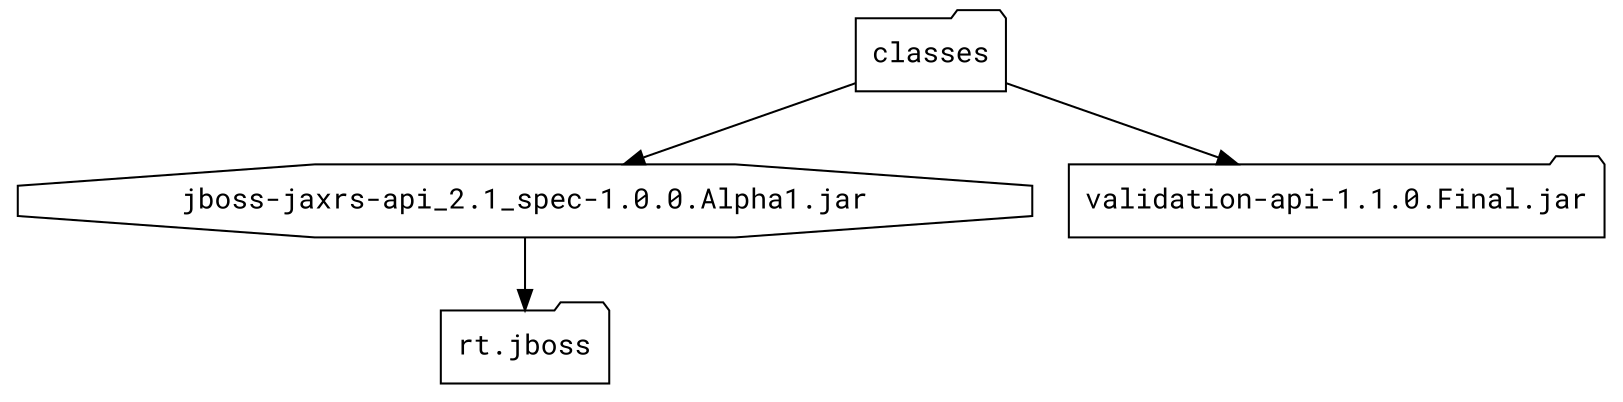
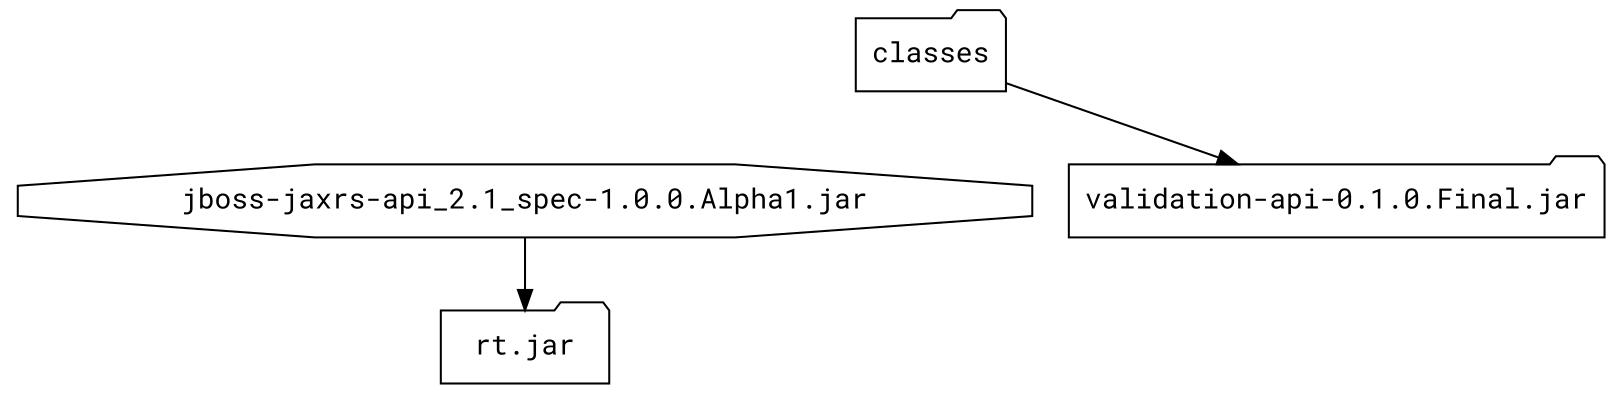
(750, 120) -> none
(1337, 201) -> (1337, 201)
(525, 347) -> (525, 347)
